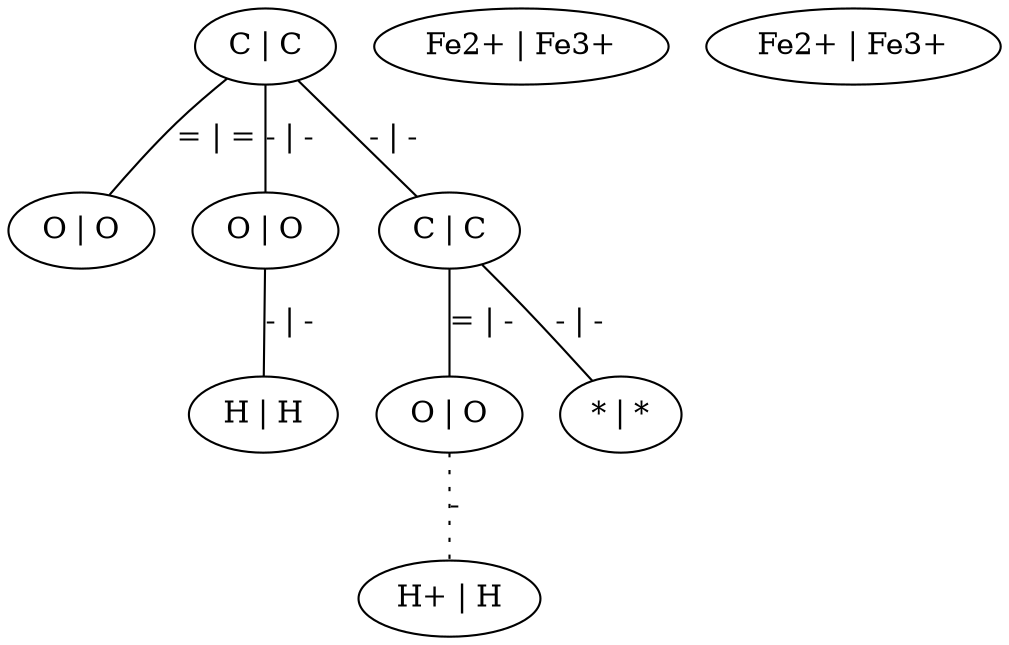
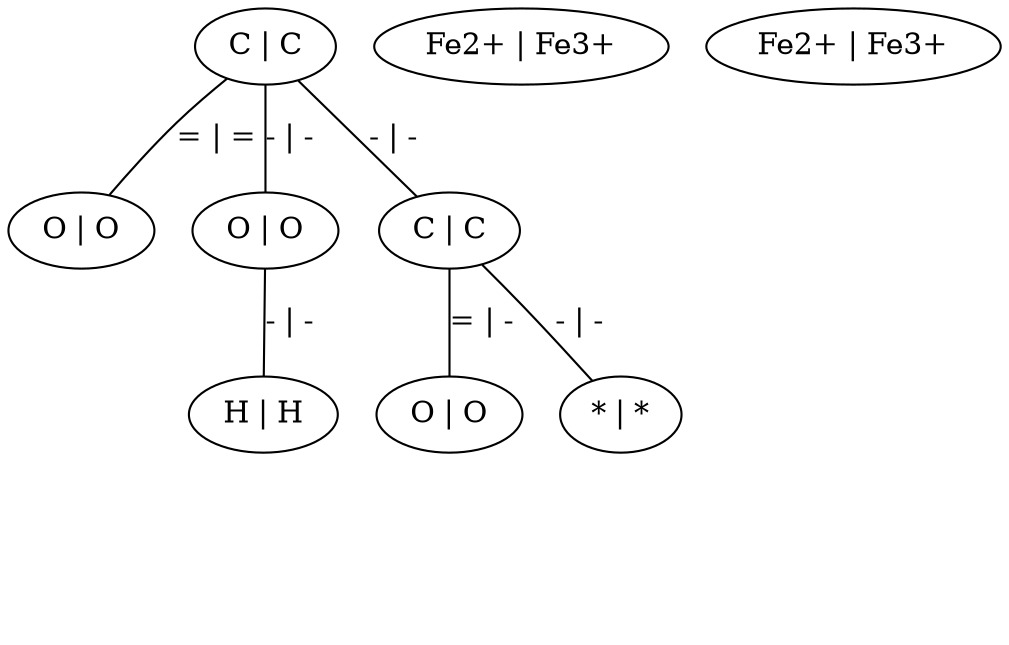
(449, 599) -> none
